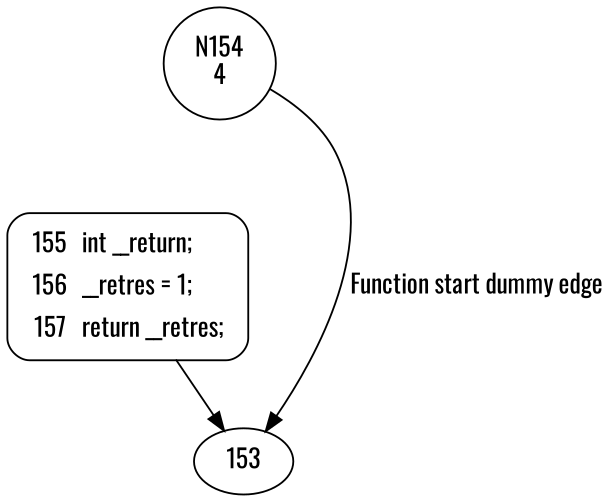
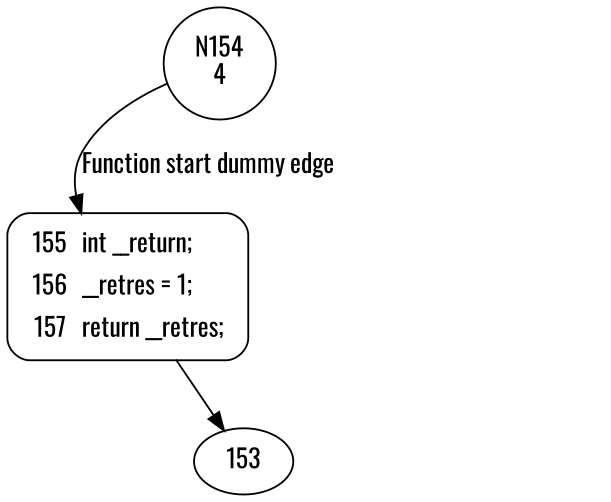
(349, 245) -> (102, 126)
